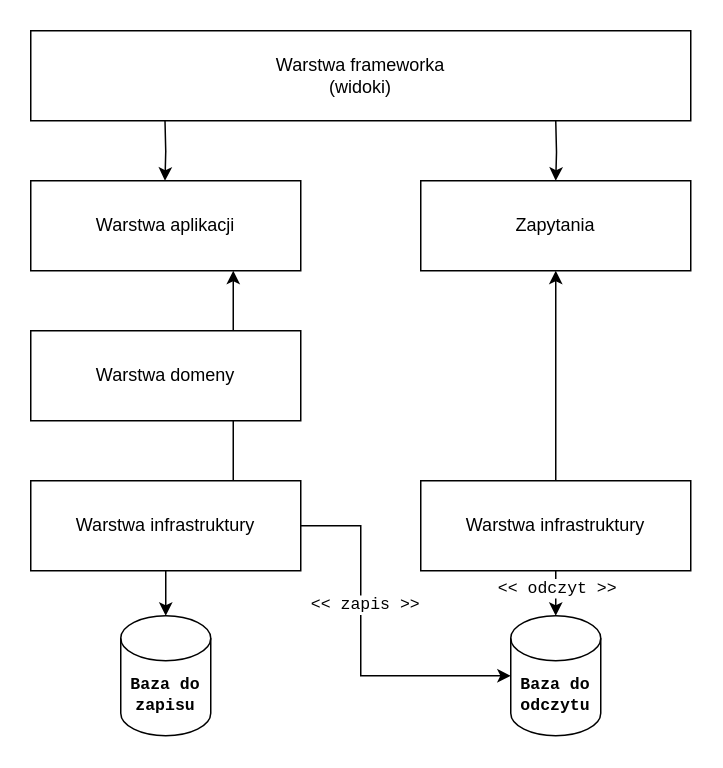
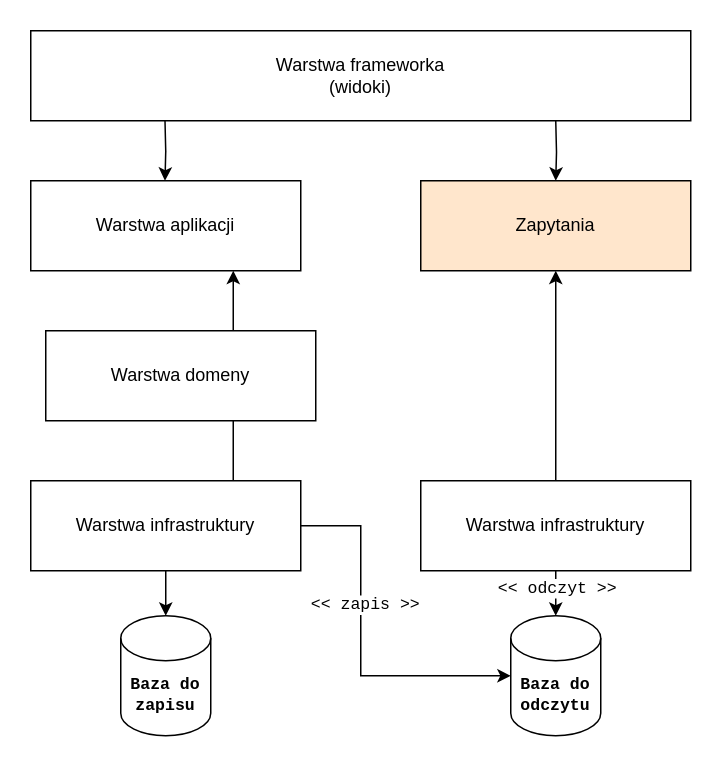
(556, 226) -> (556, 226)
(166, 376) -> (181, 376)
